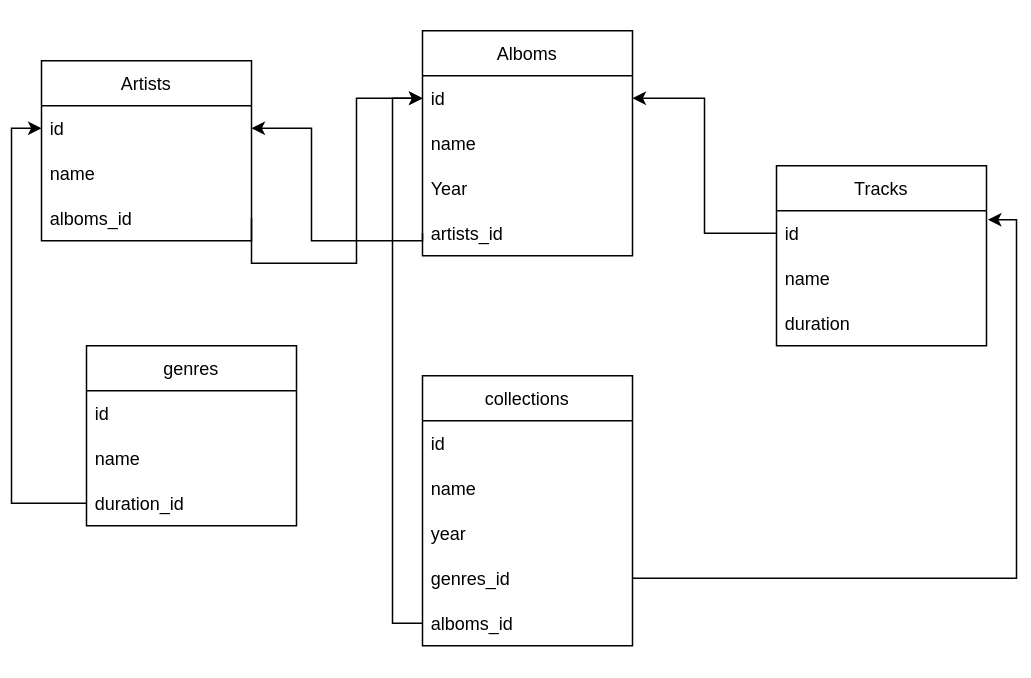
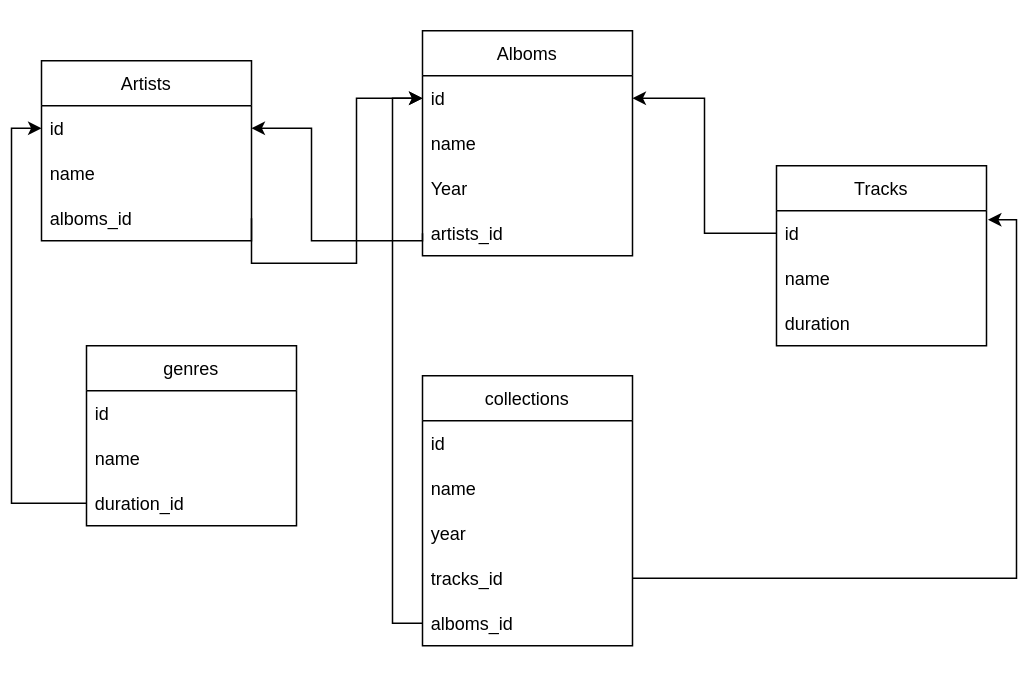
(474, 579) -> (474, 579)
